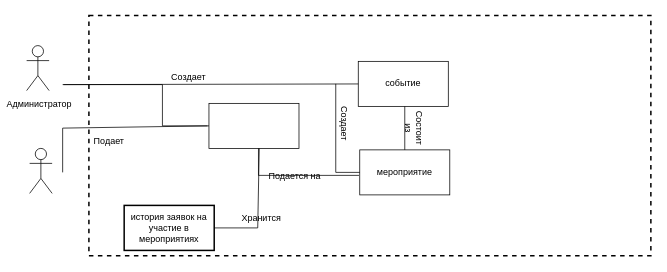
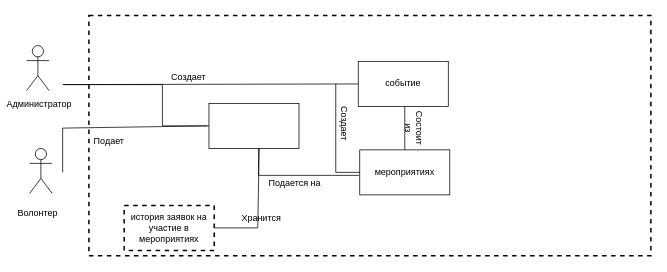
(405, 172) -> (405, 172)
(295, 176) -> (295, 183)
none -> (38, 213)
(169, 228) -> (169, 228)
